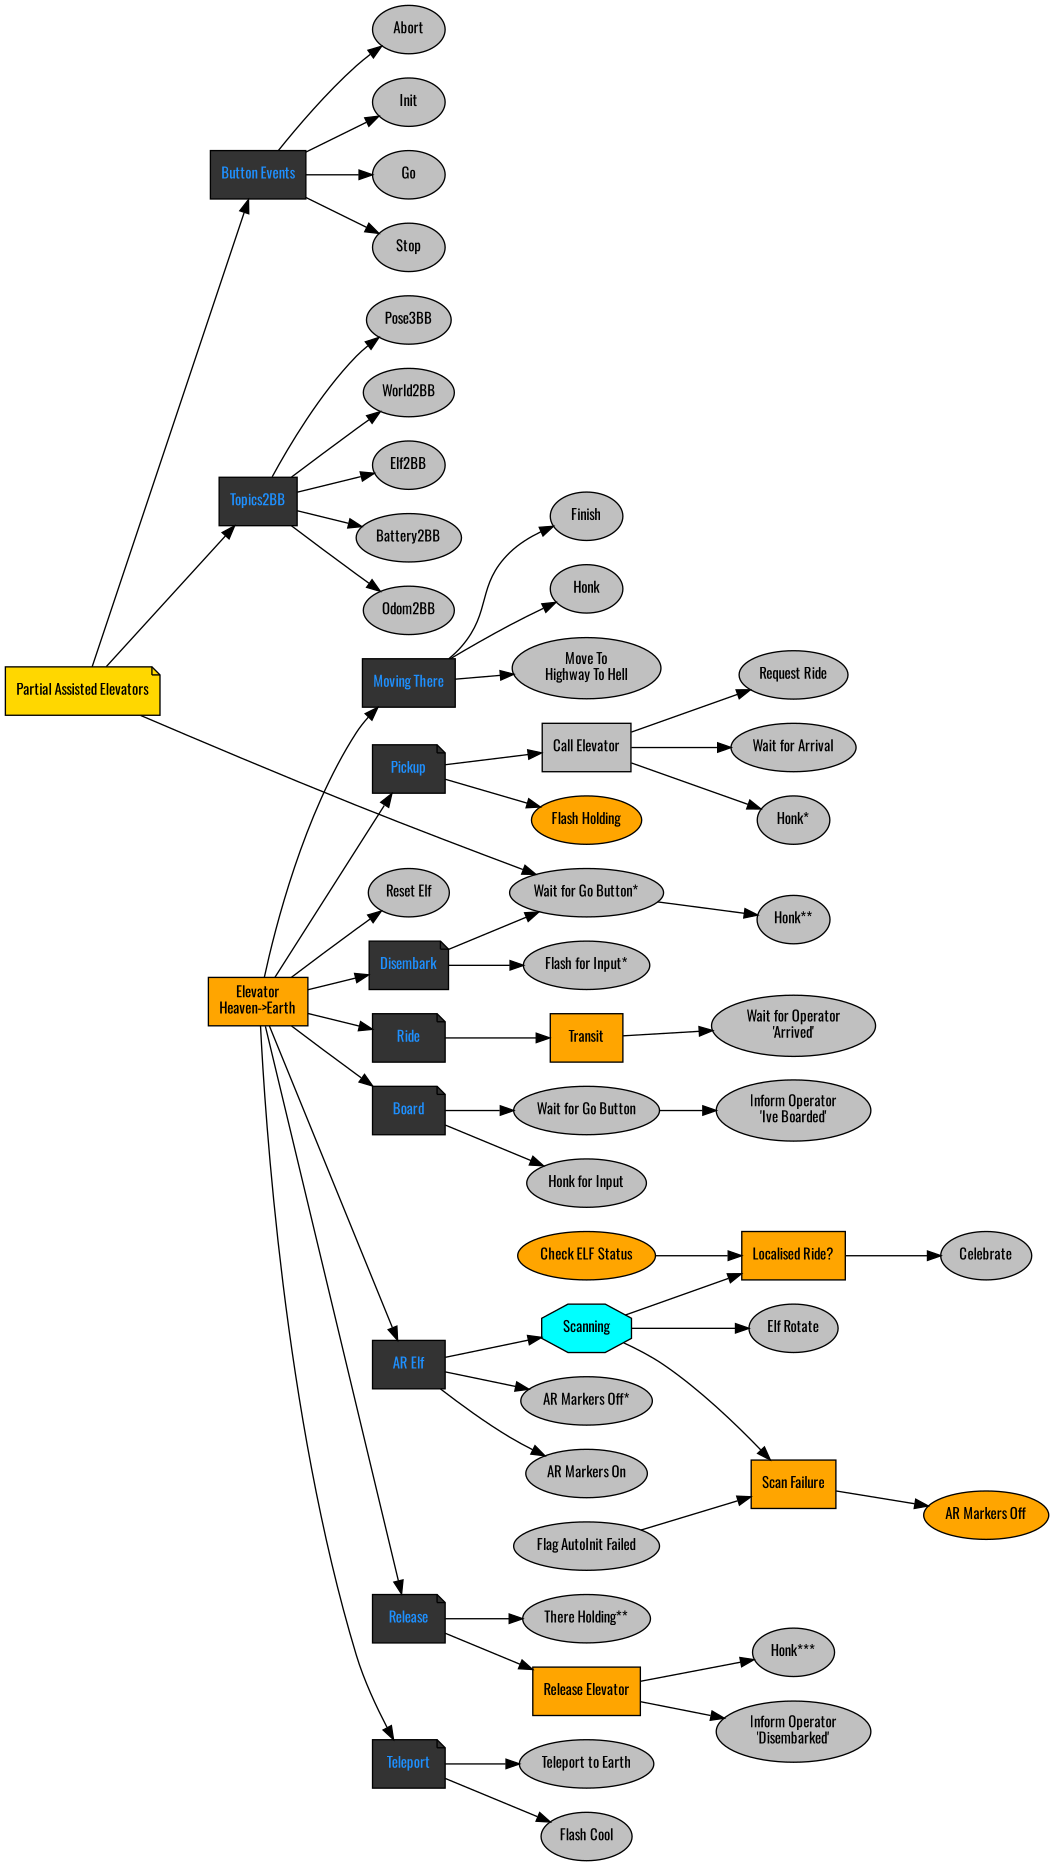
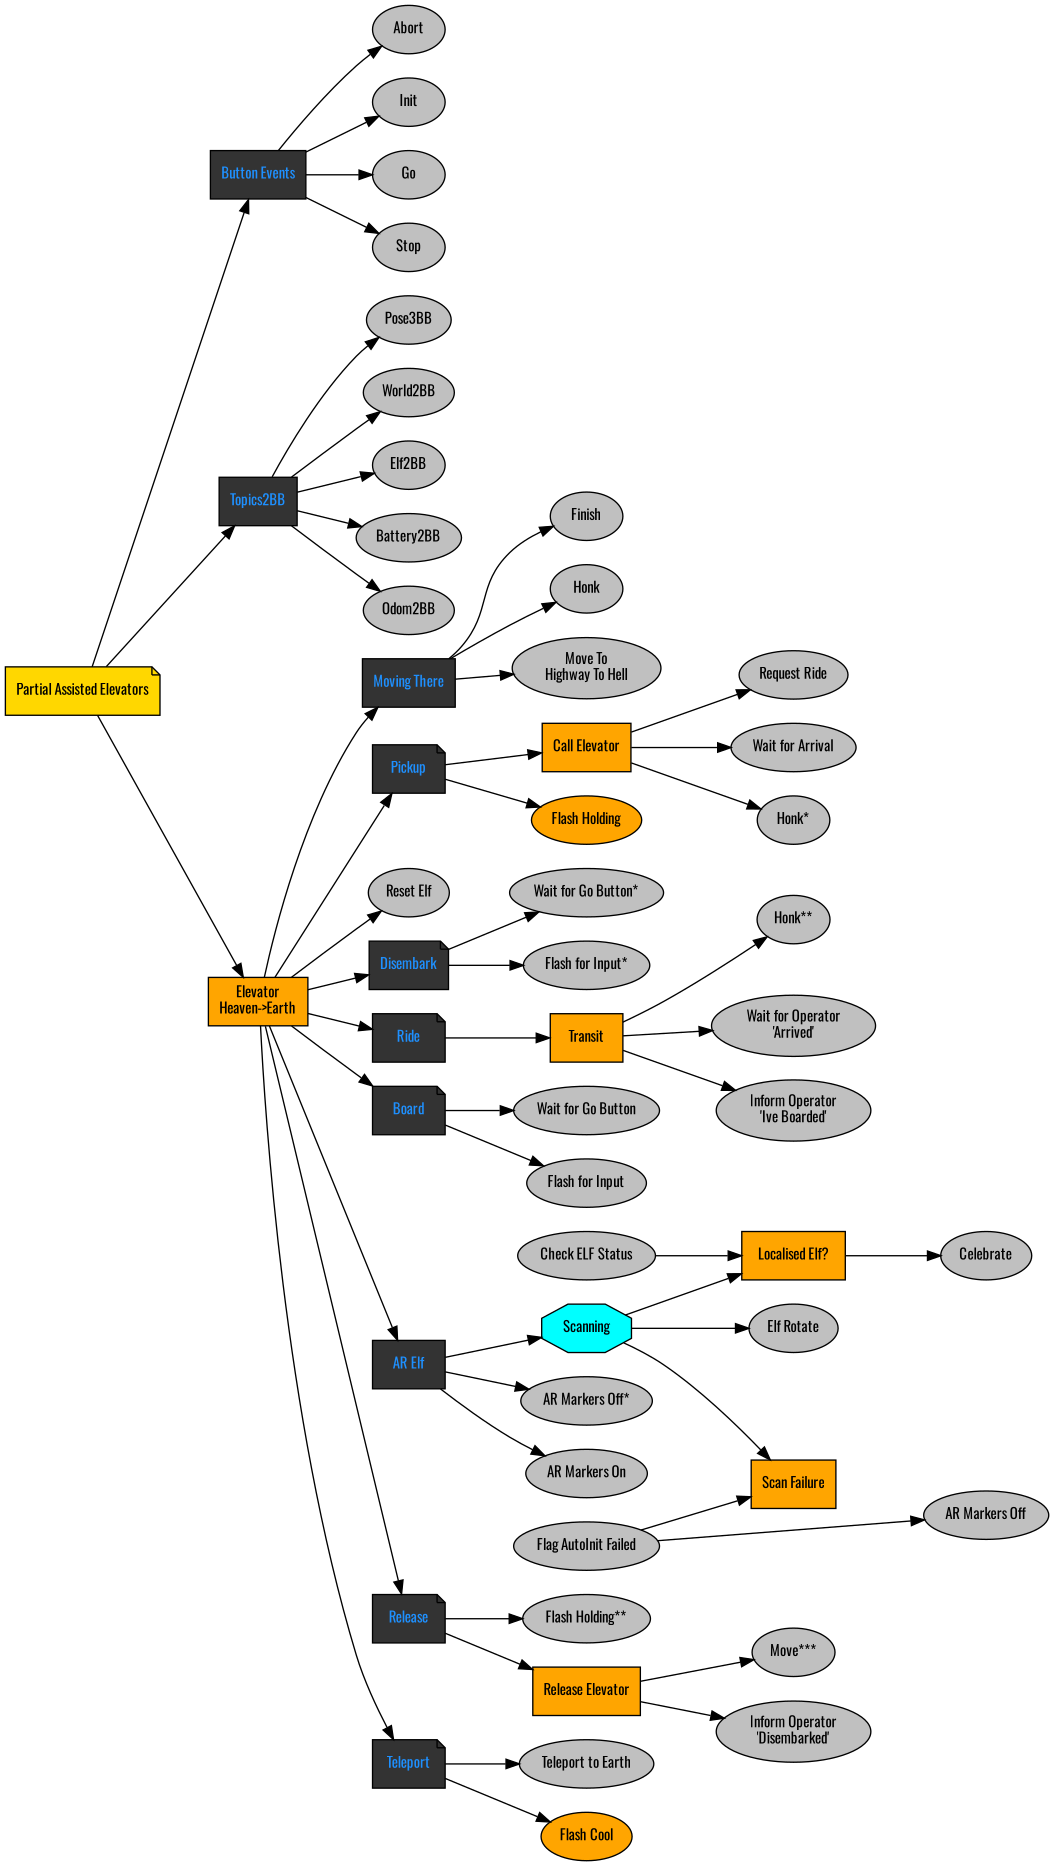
(587, 748) -> (587, 748)
(340, 799) -> (167, 840)
(701, 908) -> (691, 986)
(681, 1111) -> (673, 1068)
(587, 1183) -> (587, 1183)
(587, 1256) -> (587, 1256)
(794, 1256) -> (794, 1256)
(875, 1497) -> (784, 1531)
(986, 1515) -> (986, 1515)
(587, 1619) -> (587, 1619)
(794, 1652) -> (794, 1652)
(587, 1837) -> (587, 1837)
